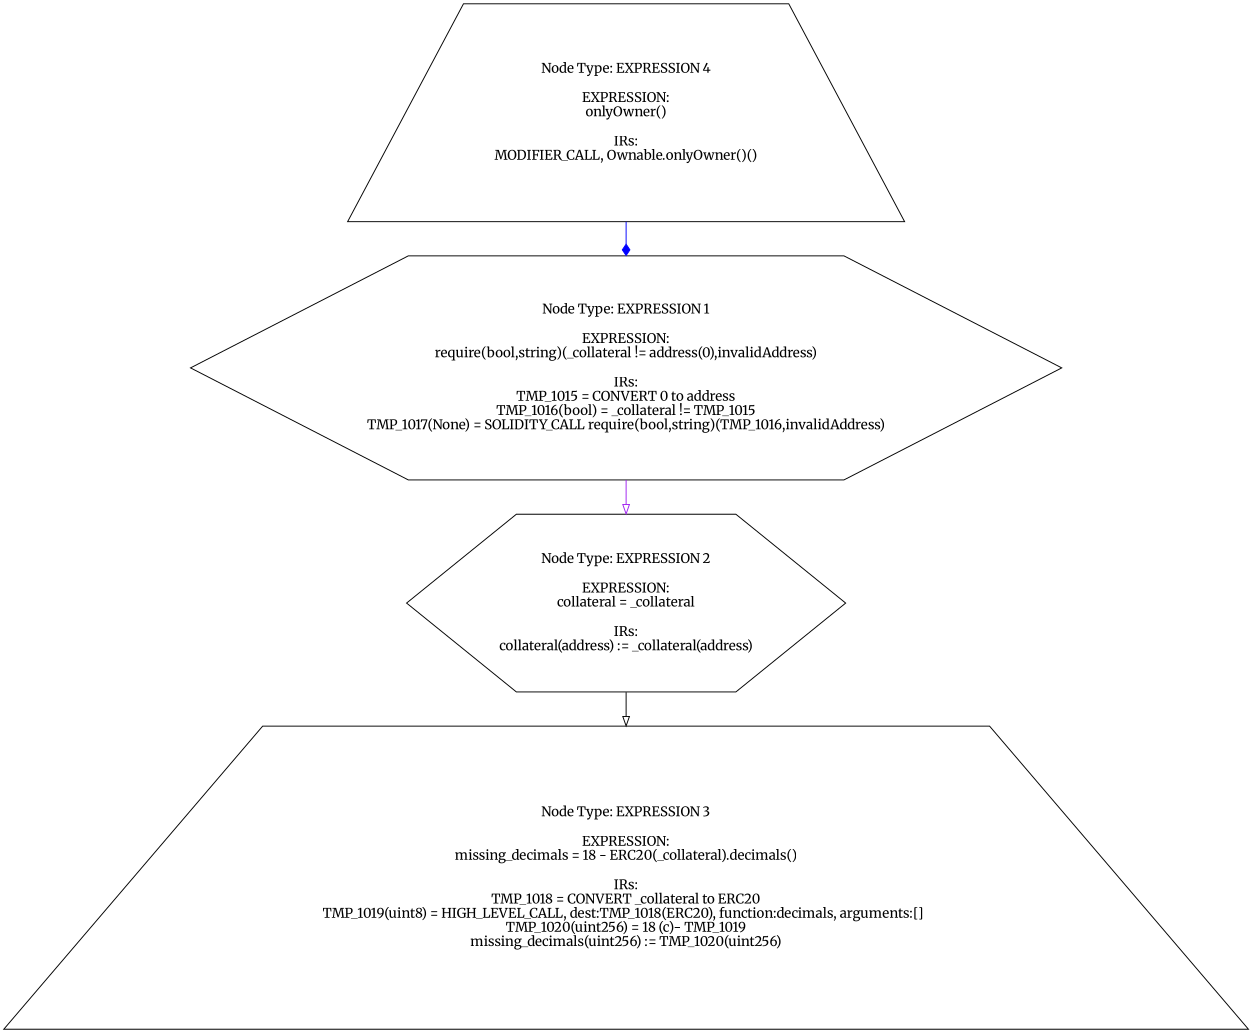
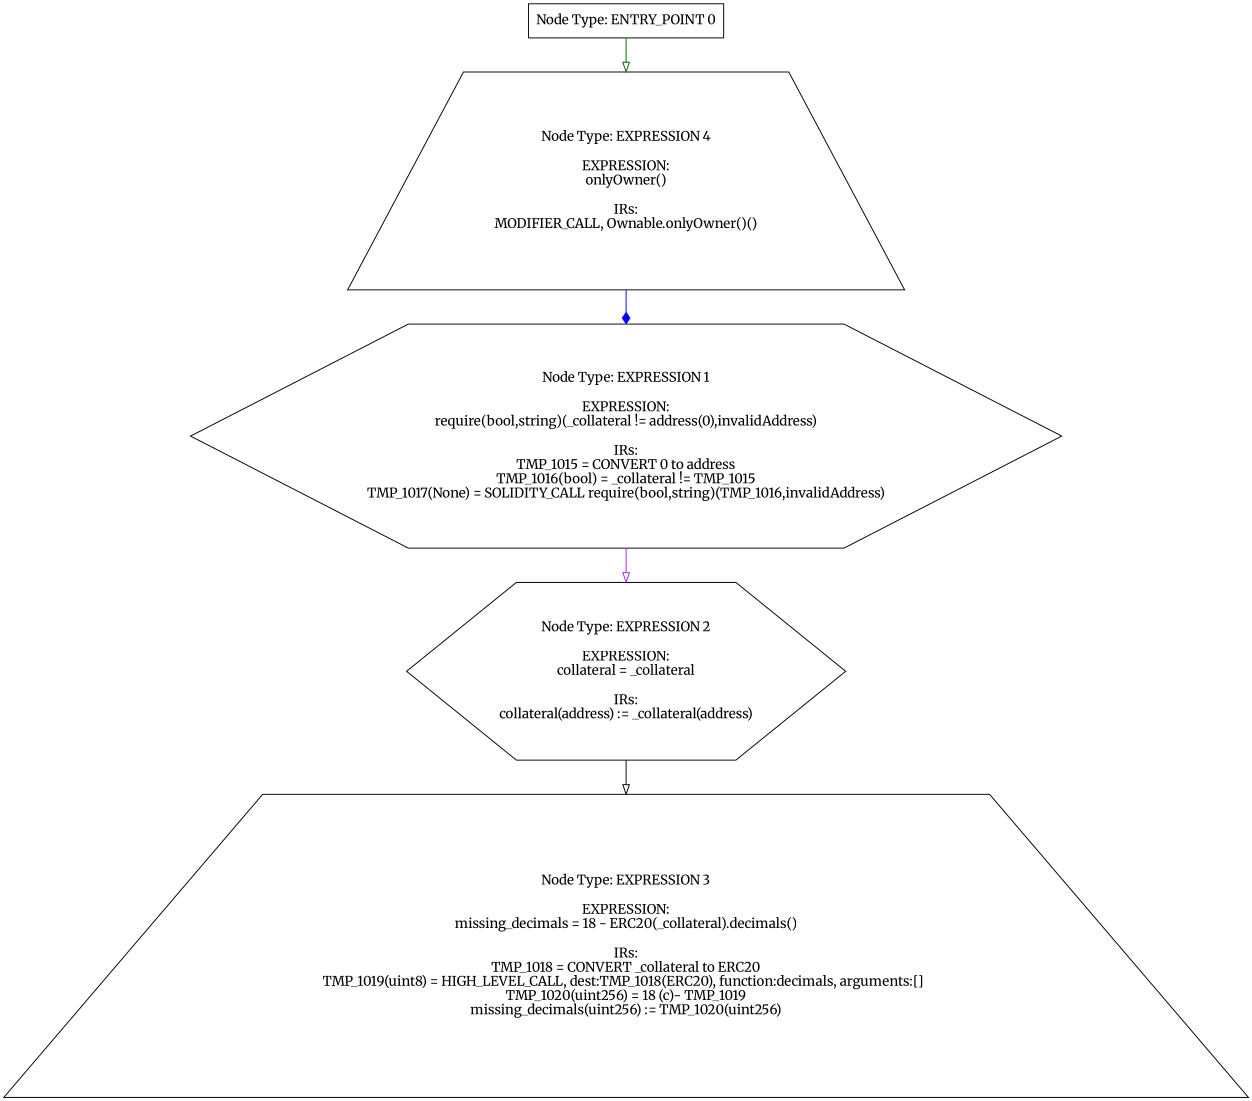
none -> (626, 21)
